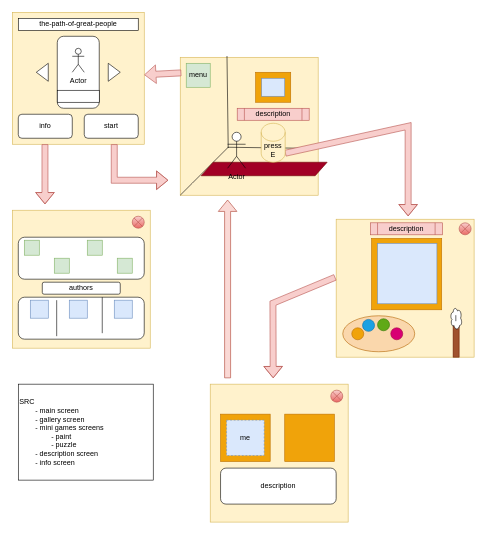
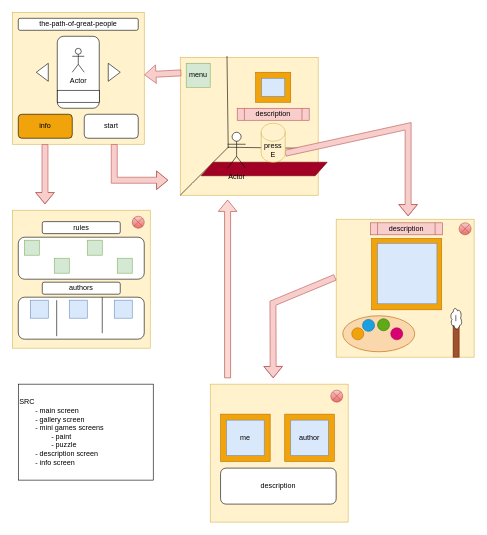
(78, 24) -> (78, 24)
(45, 126) -> (45, 126)
none -> (81, 228)
(245, 438) -> (245, 438)
none -> (310, 438)
